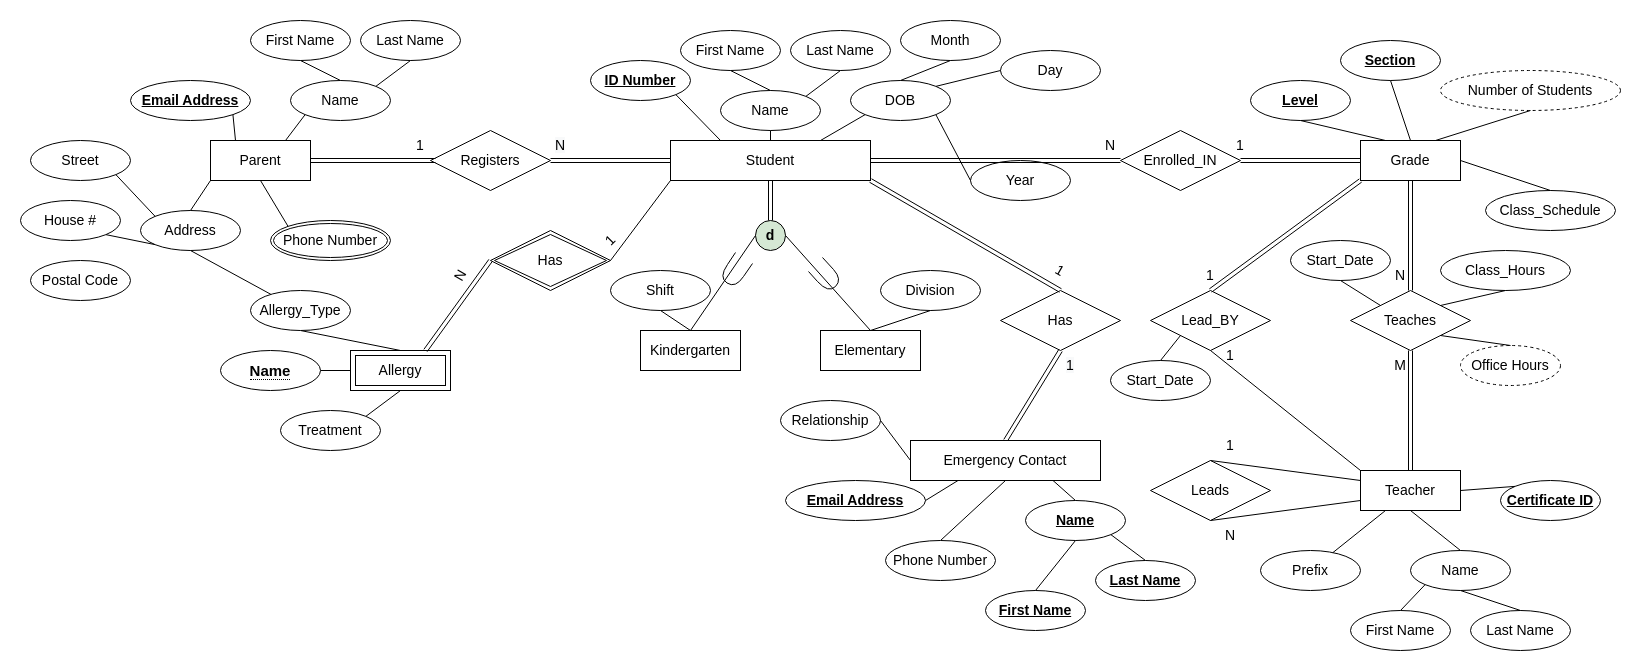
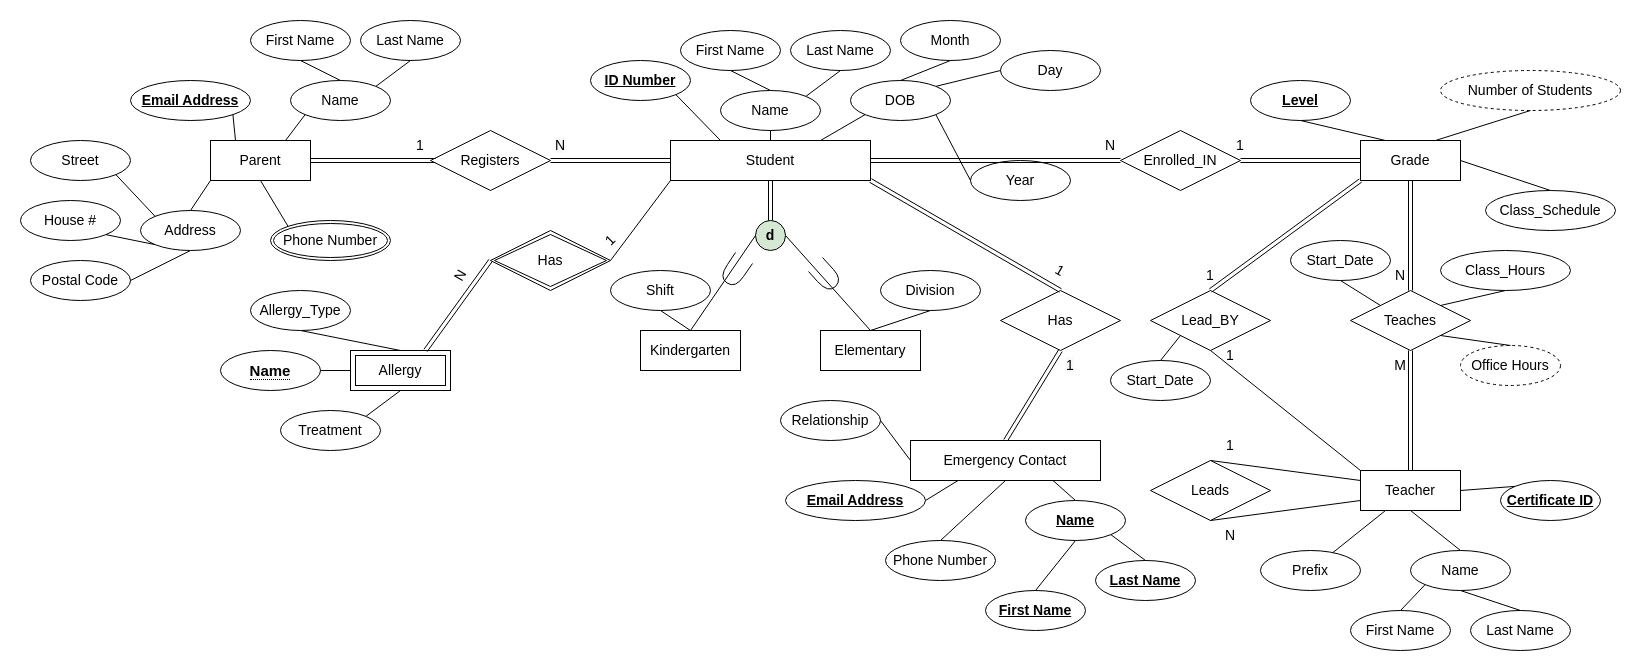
(1391, 61) -> none
(1400, 110) -> none
(230, 272) -> (161, 265)
